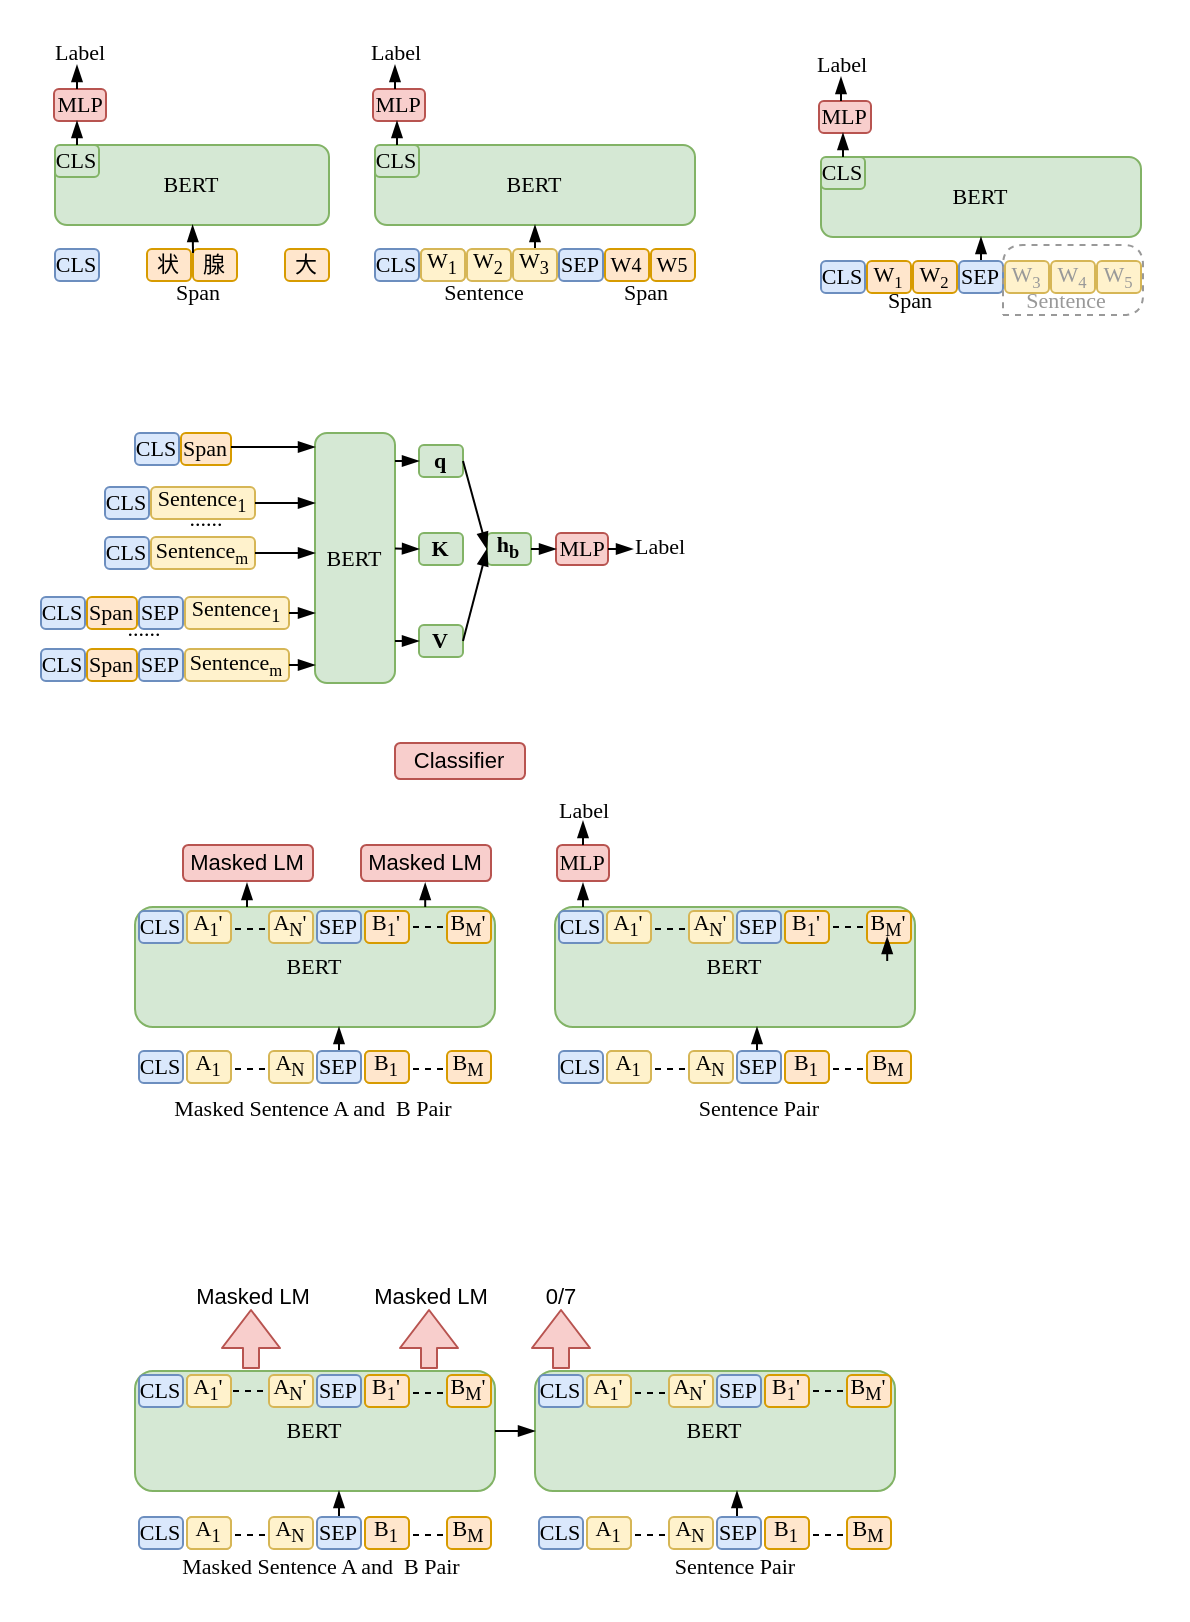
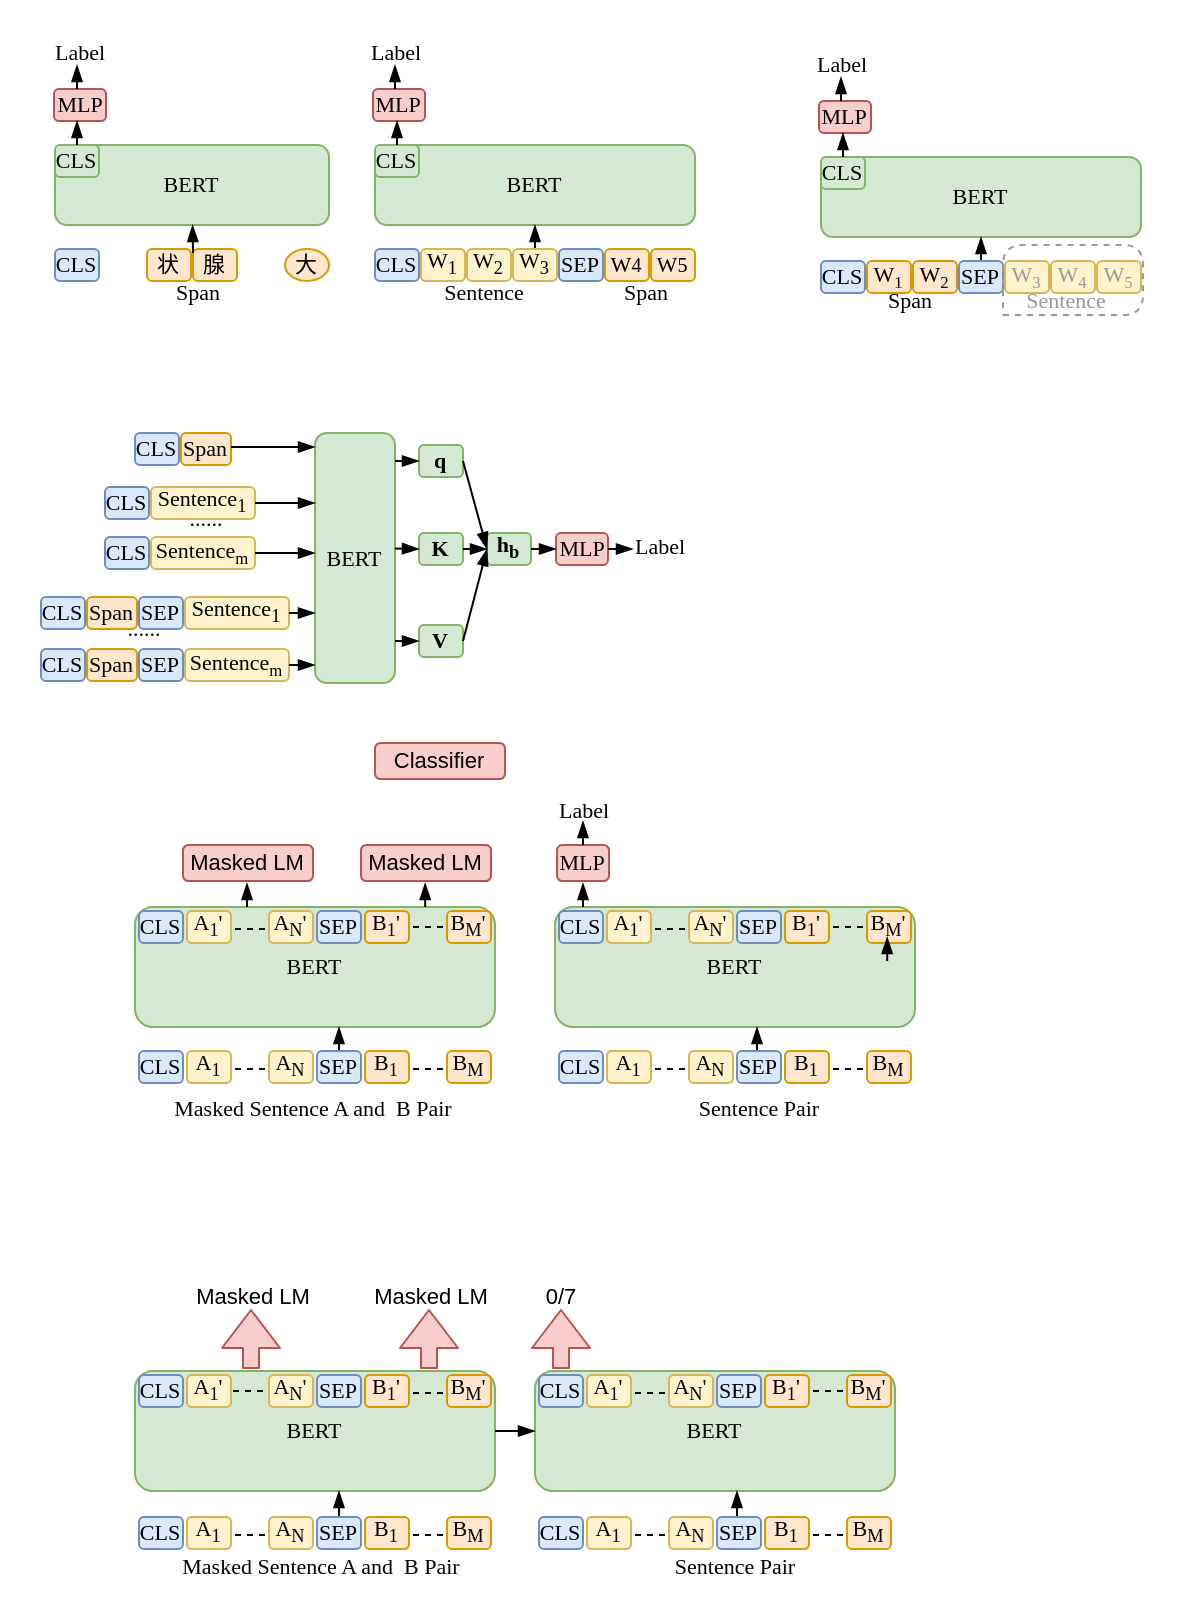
(307, 265) -> (307, 265)
none -> (466, 549)
(460, 761) -> (440, 761)
